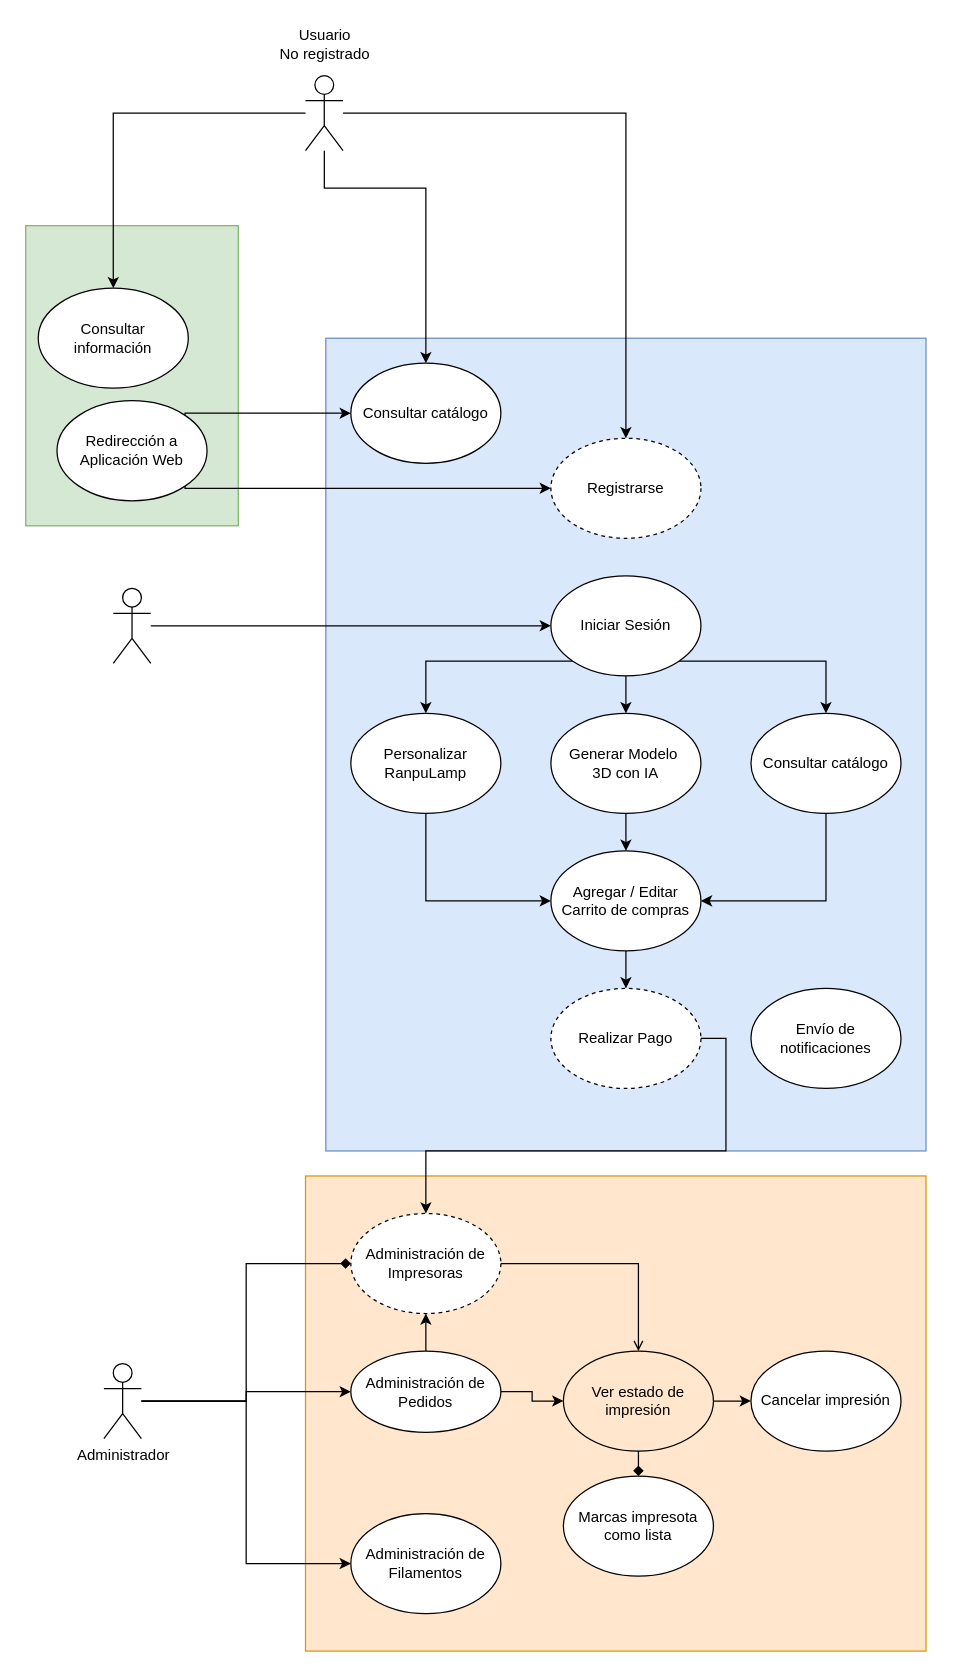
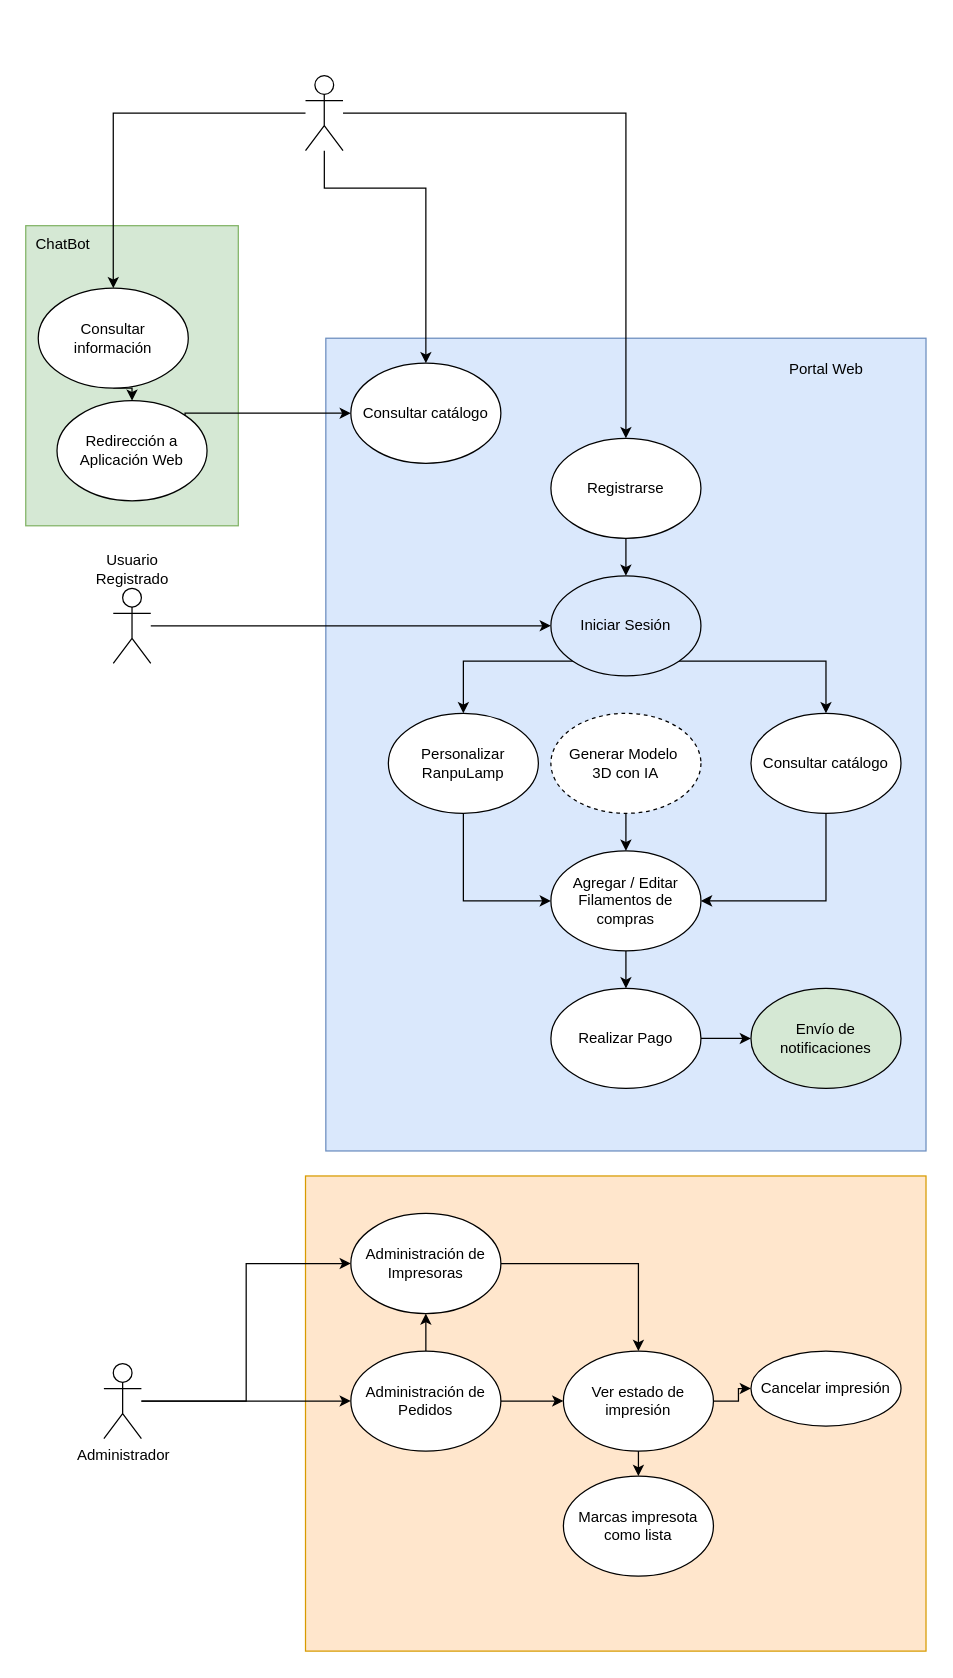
(324, 44) -> none
none -> (63, 244)
none -> (826, 369)
none -> (129, 388)
(362, 488) -> none
(626, 488) -> (626, 488)
none -> (626, 552)
none -> (132, 569)
(626, 626) -> (626, 626)
(626, 699) -> none
(426, 763) -> (463, 763)
(626, 763) -> (626, 763)
(626, 901) -> (626, 901)
(626, 1038) -> (626, 1038)
(826, 1038) -> (826, 1038)
(607, 1151) -> (733, 1038)
(340, 1263) -> (341, 1263)
(426, 1263) -> (426, 1263)
(638, 1343) -> (638, 1341)
(426, 1391) -> (426, 1401)
(638, 1401) -> (638, 1401)
(826, 1401) -> (826, 1388)
(638, 1465) -> (638, 1466)
(246, 1531) -> none
(426, 1563) -> none
